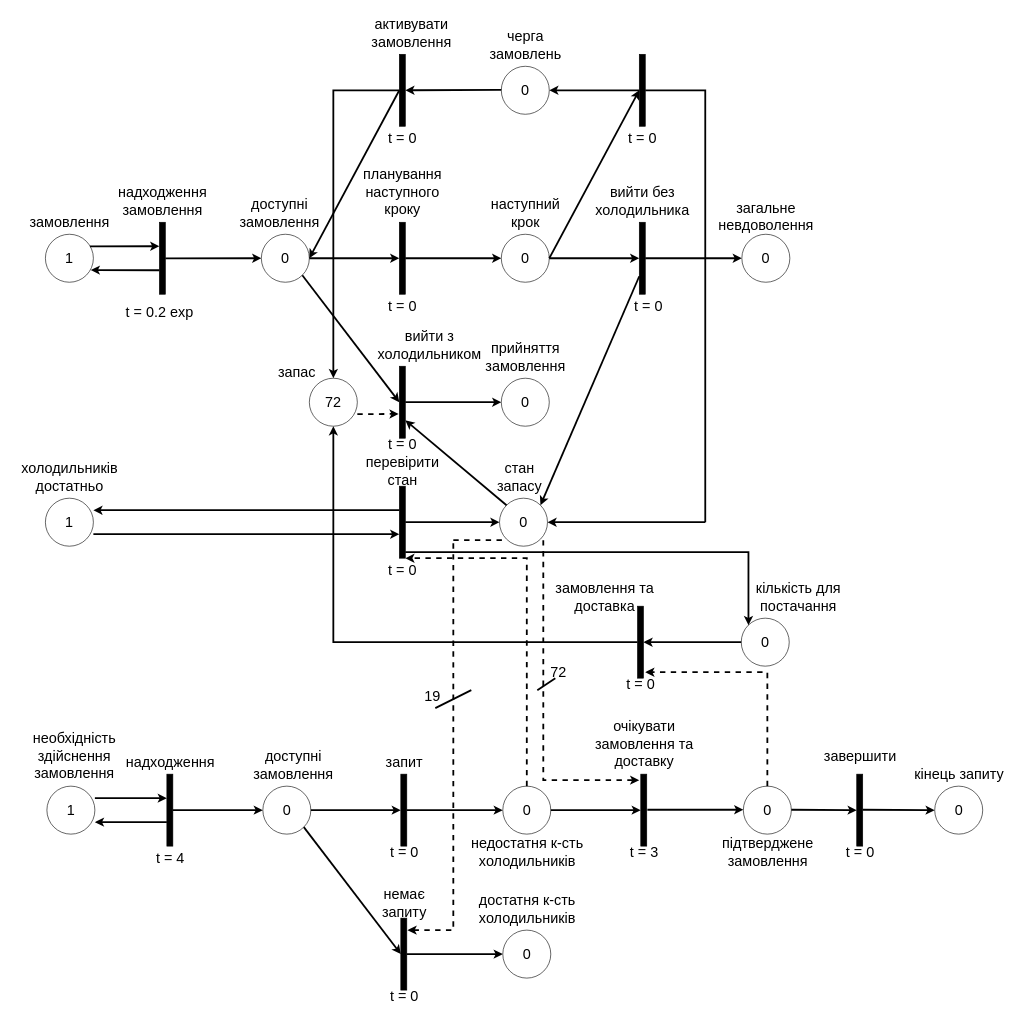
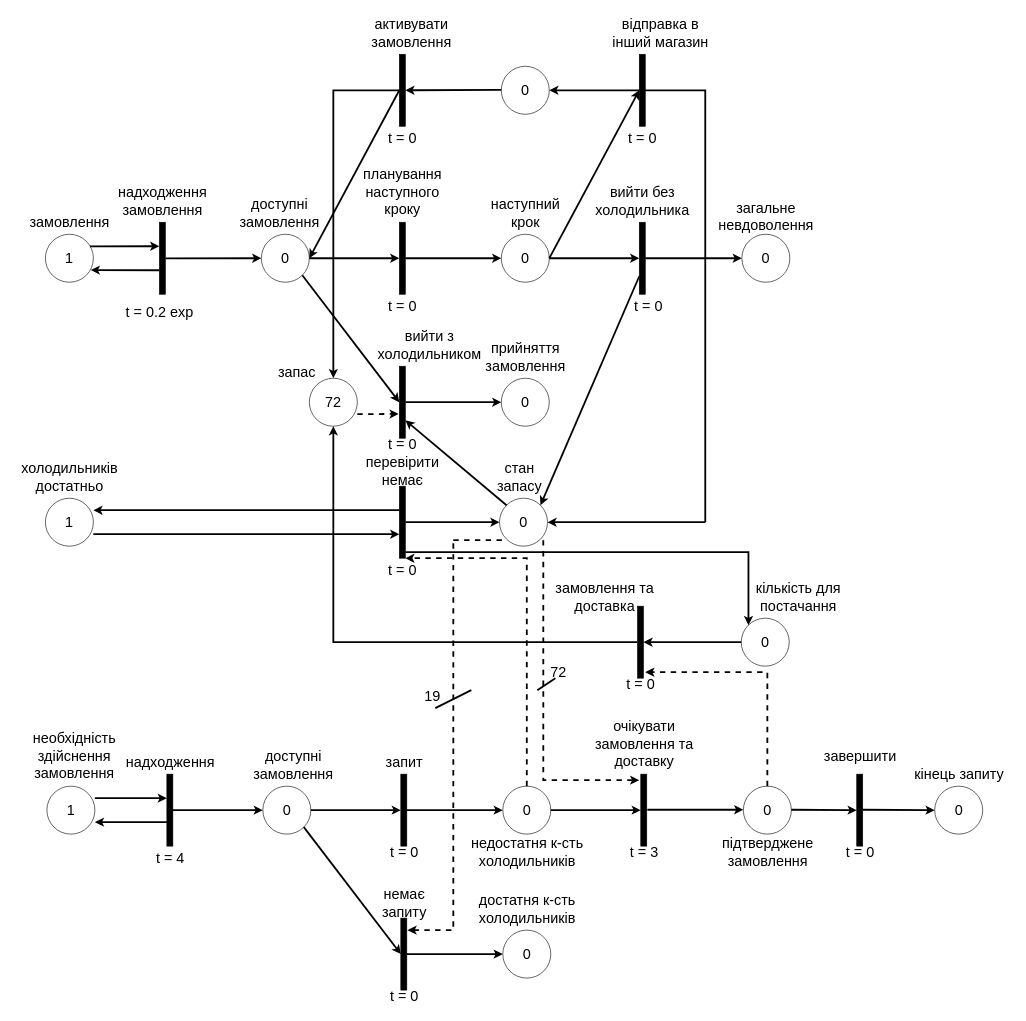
none -> (660, 33)
(525, 45) -> none
(403, 471) -> (403, 471)
